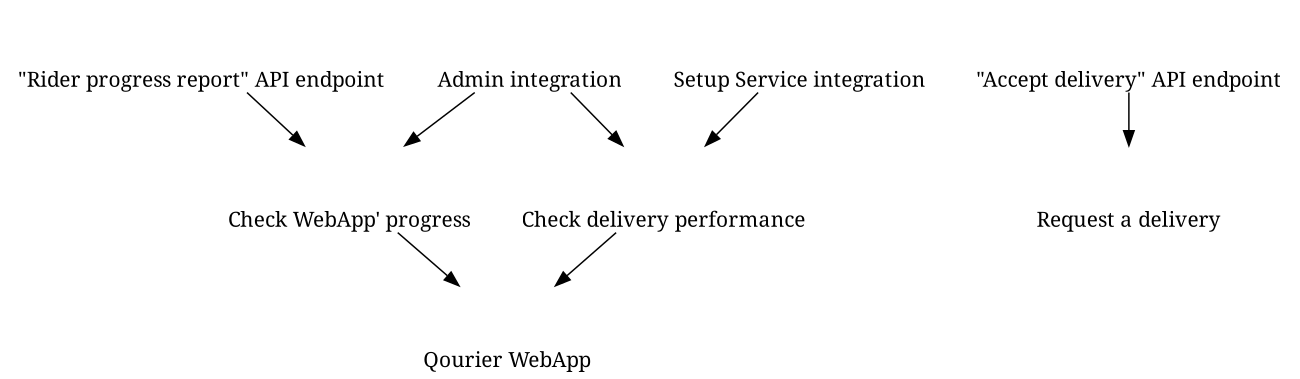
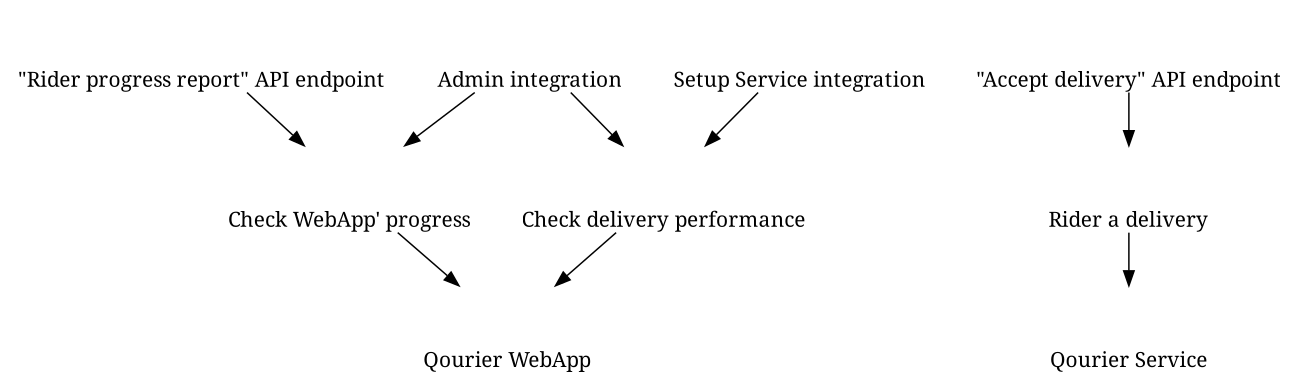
(1129, 189) -> (1129, 189)
none -> (1129, 329)
